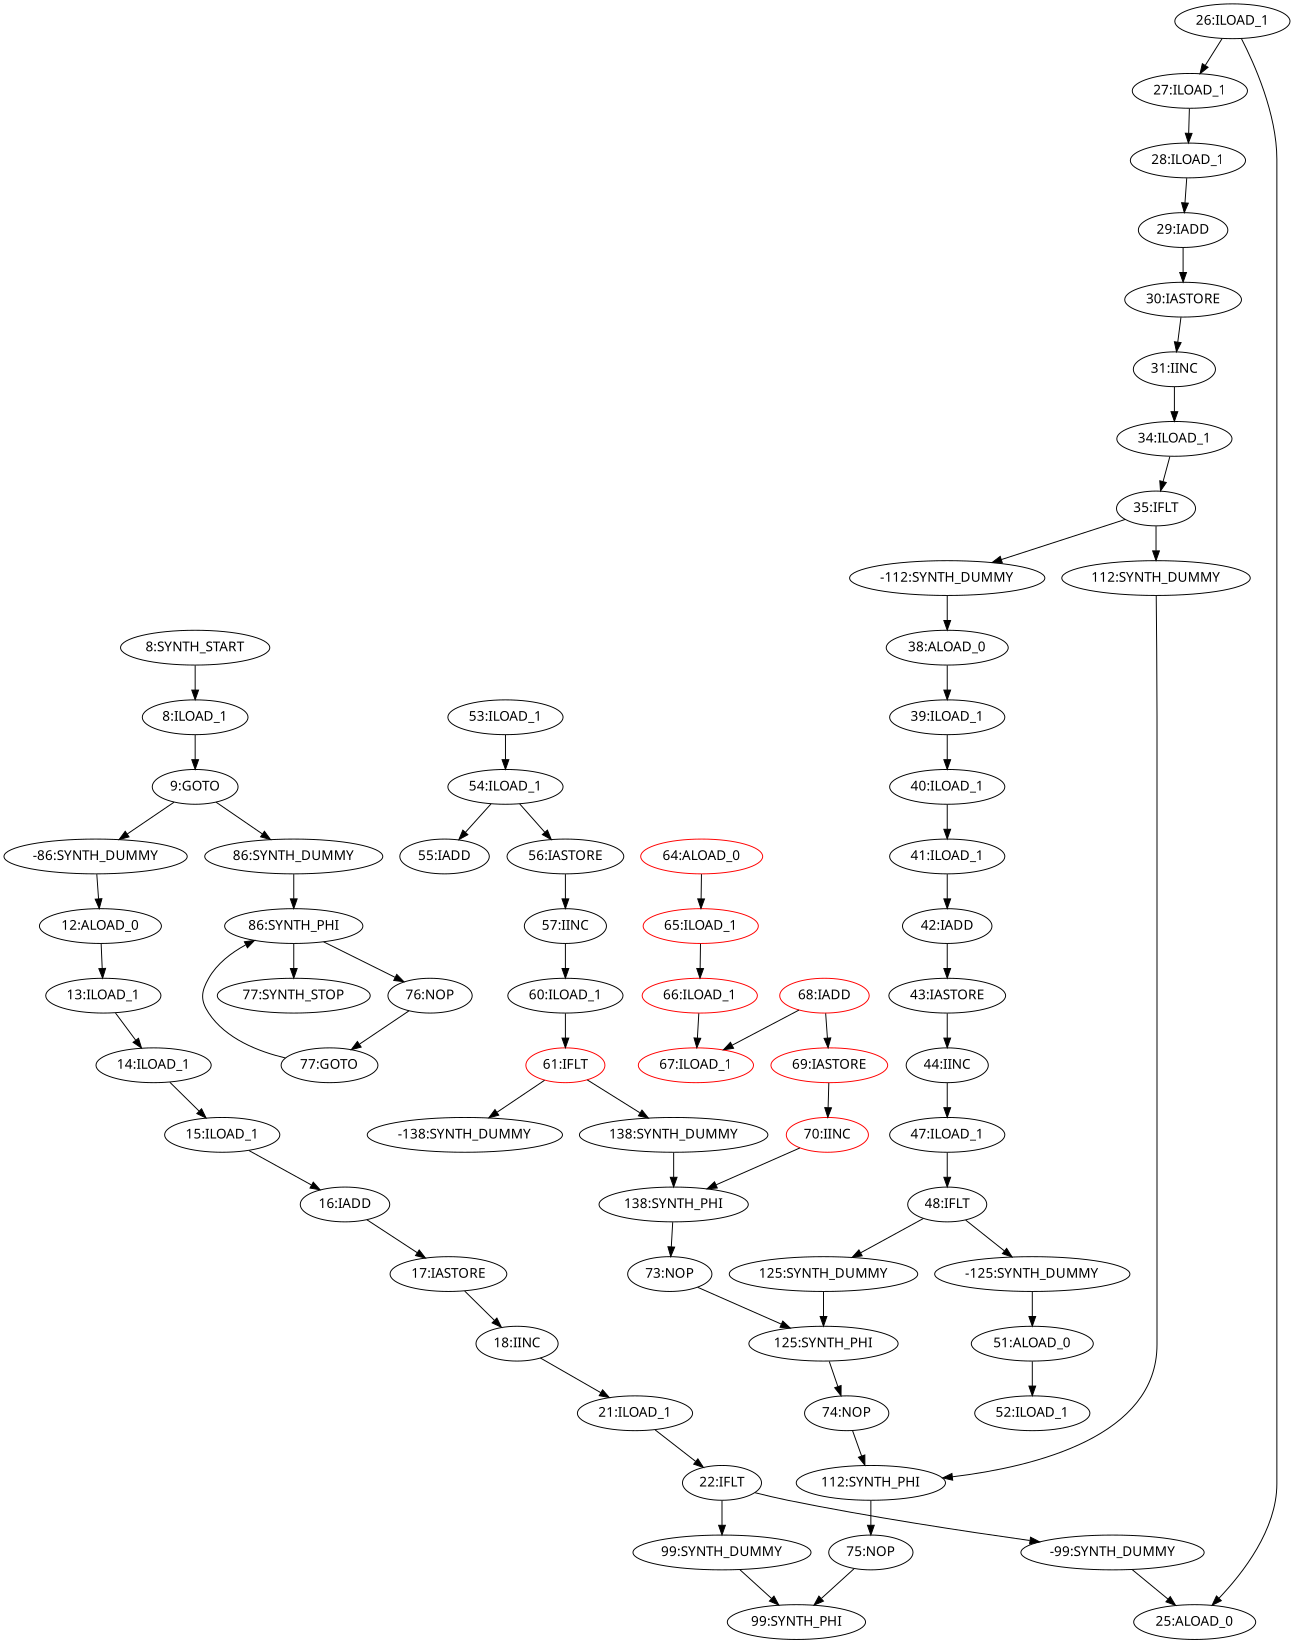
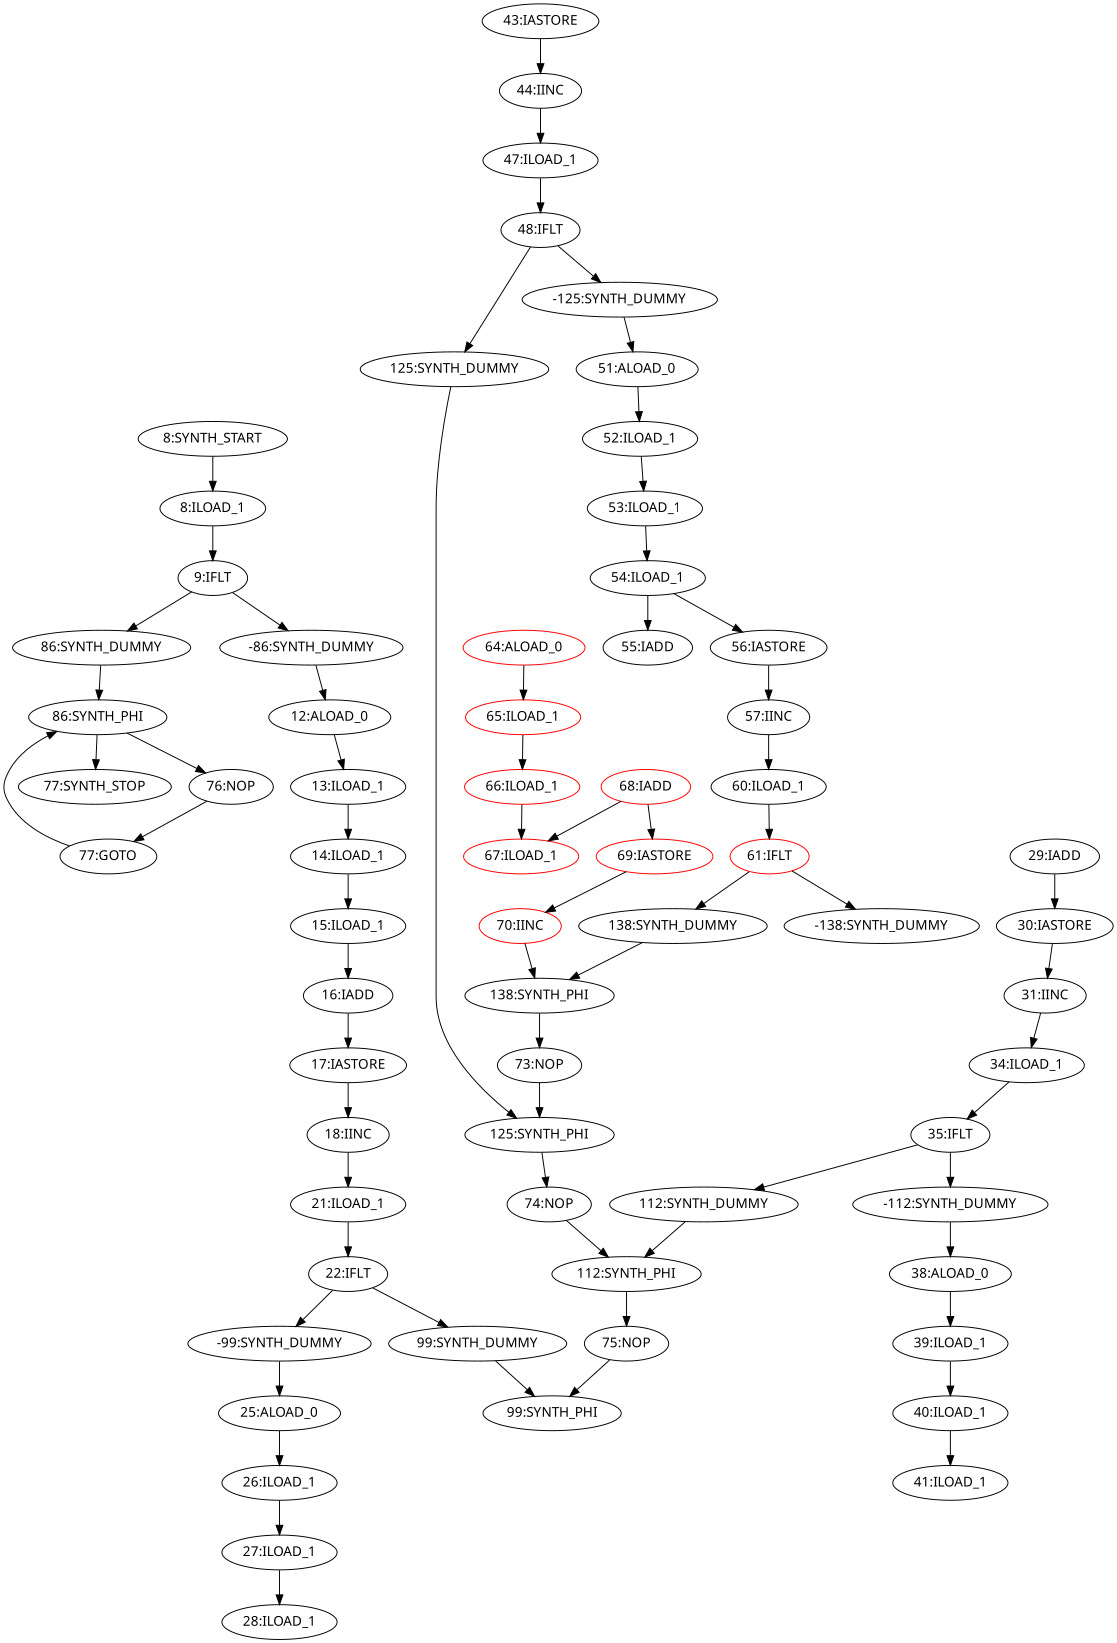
(1186, 191) -> none
none -> (642, 469)
(195, 787) -> (213, 578)
(1277, 824) -> (280, 1443)
(947, 926) -> none
